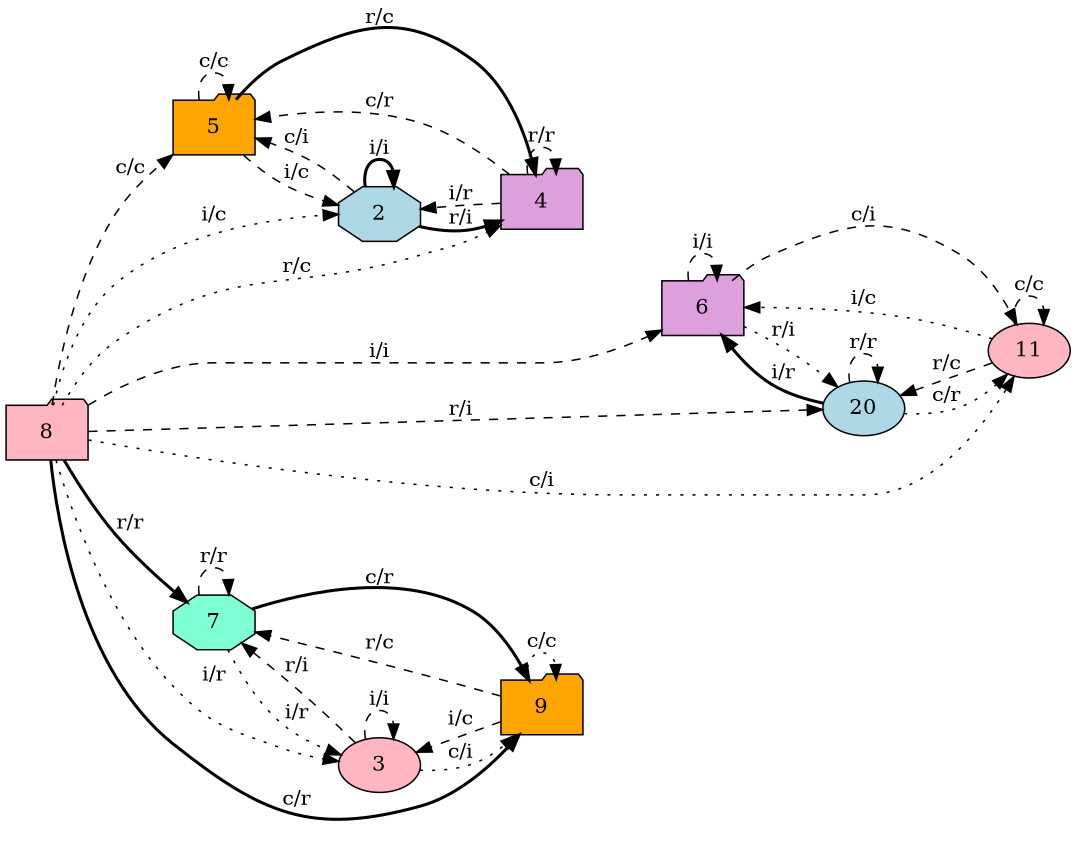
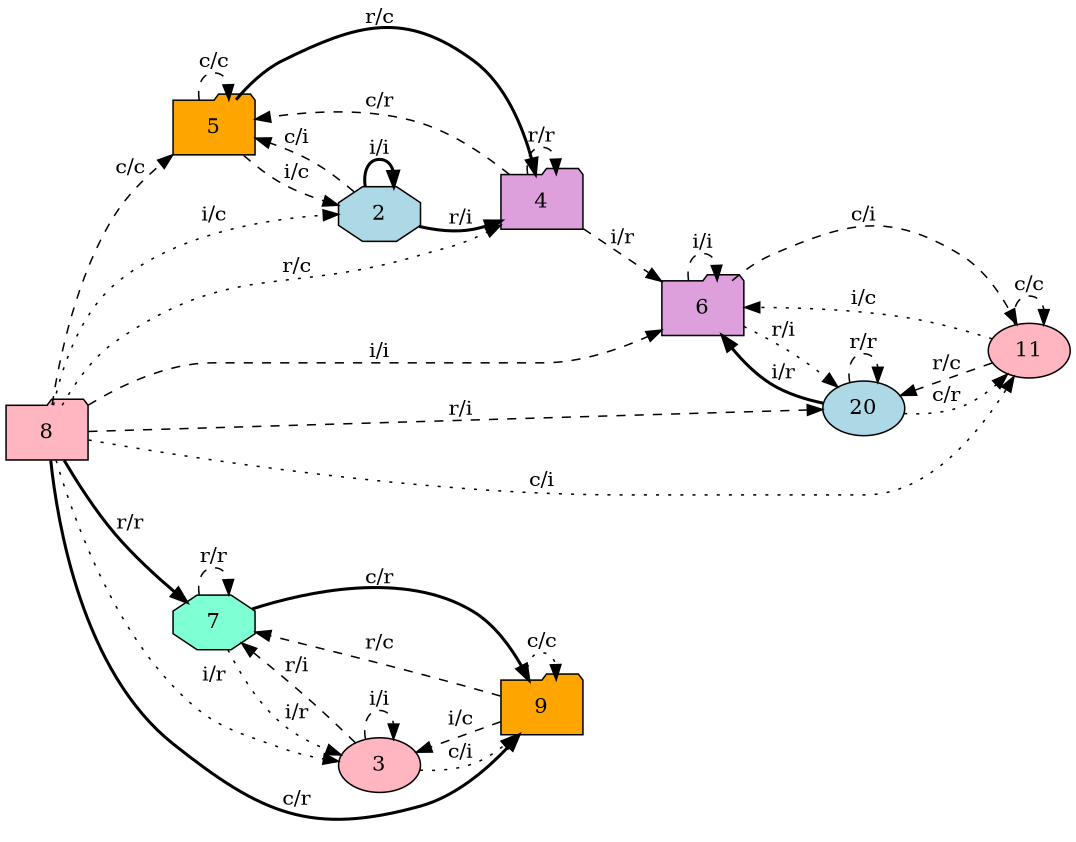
(468, 205) -> (616, 251)
